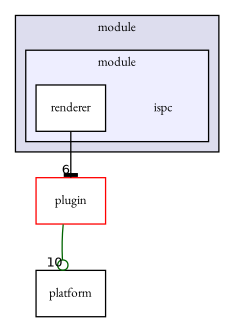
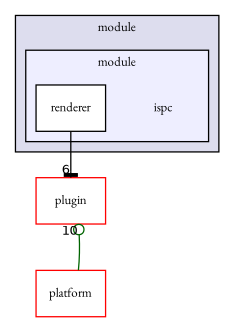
(62, 242) -> (79, 253)
(71, 294) -> (71, 294)
